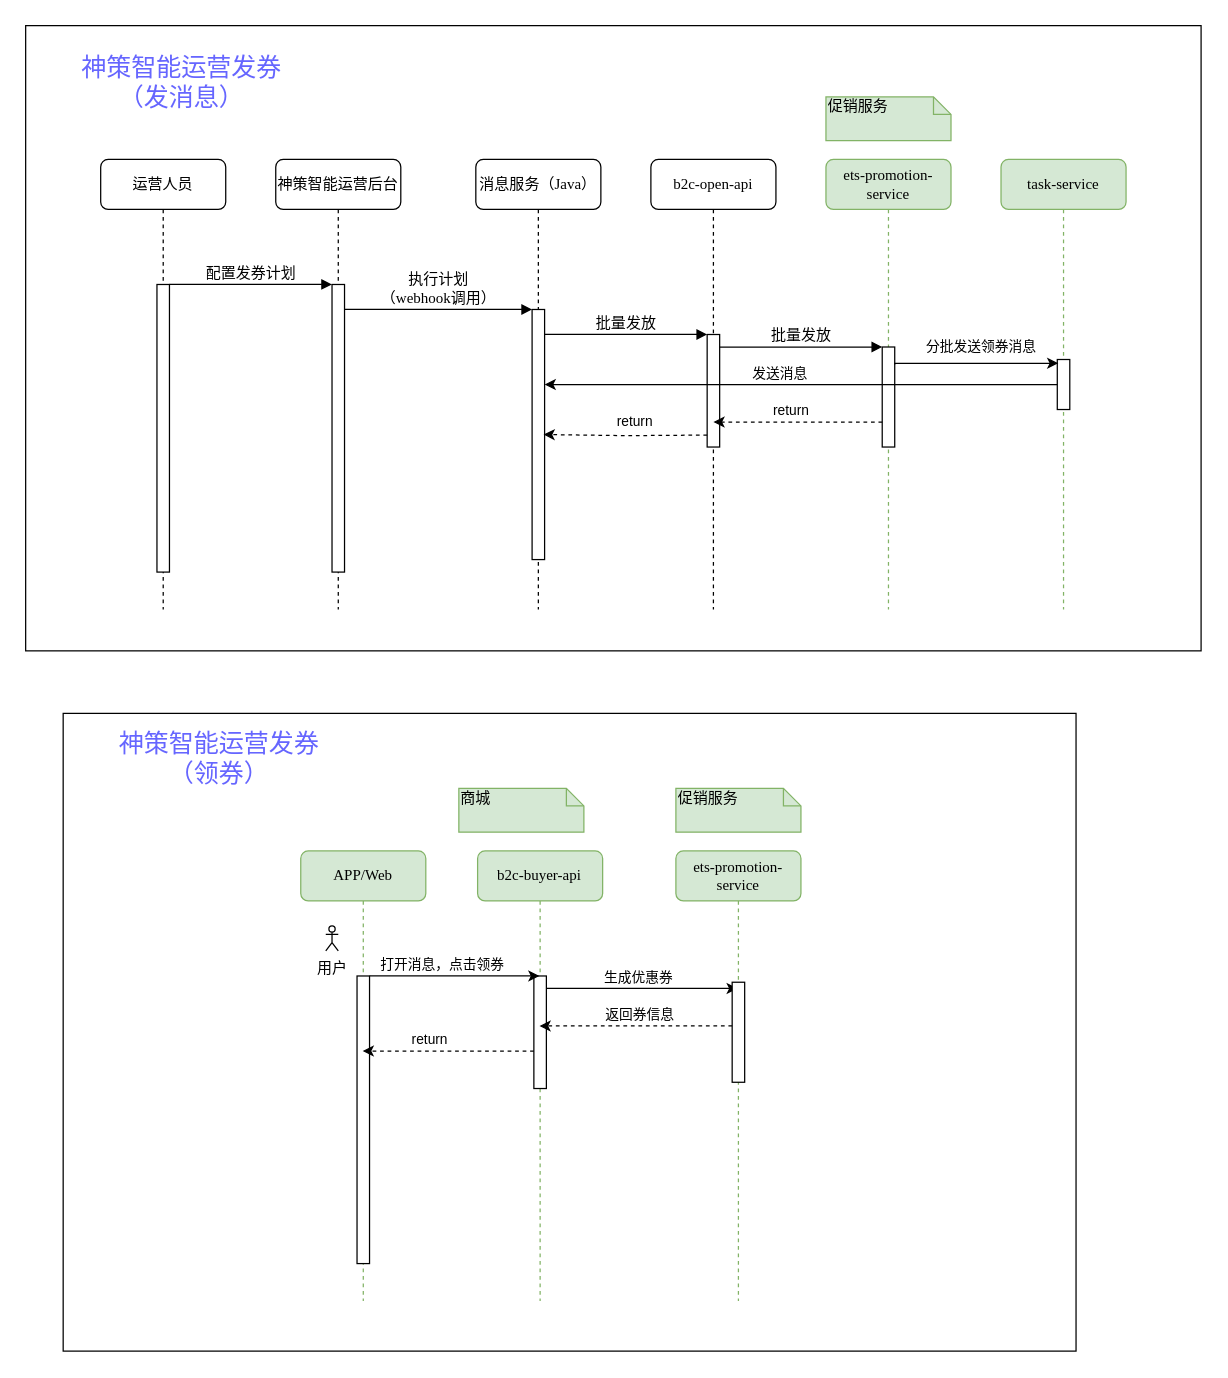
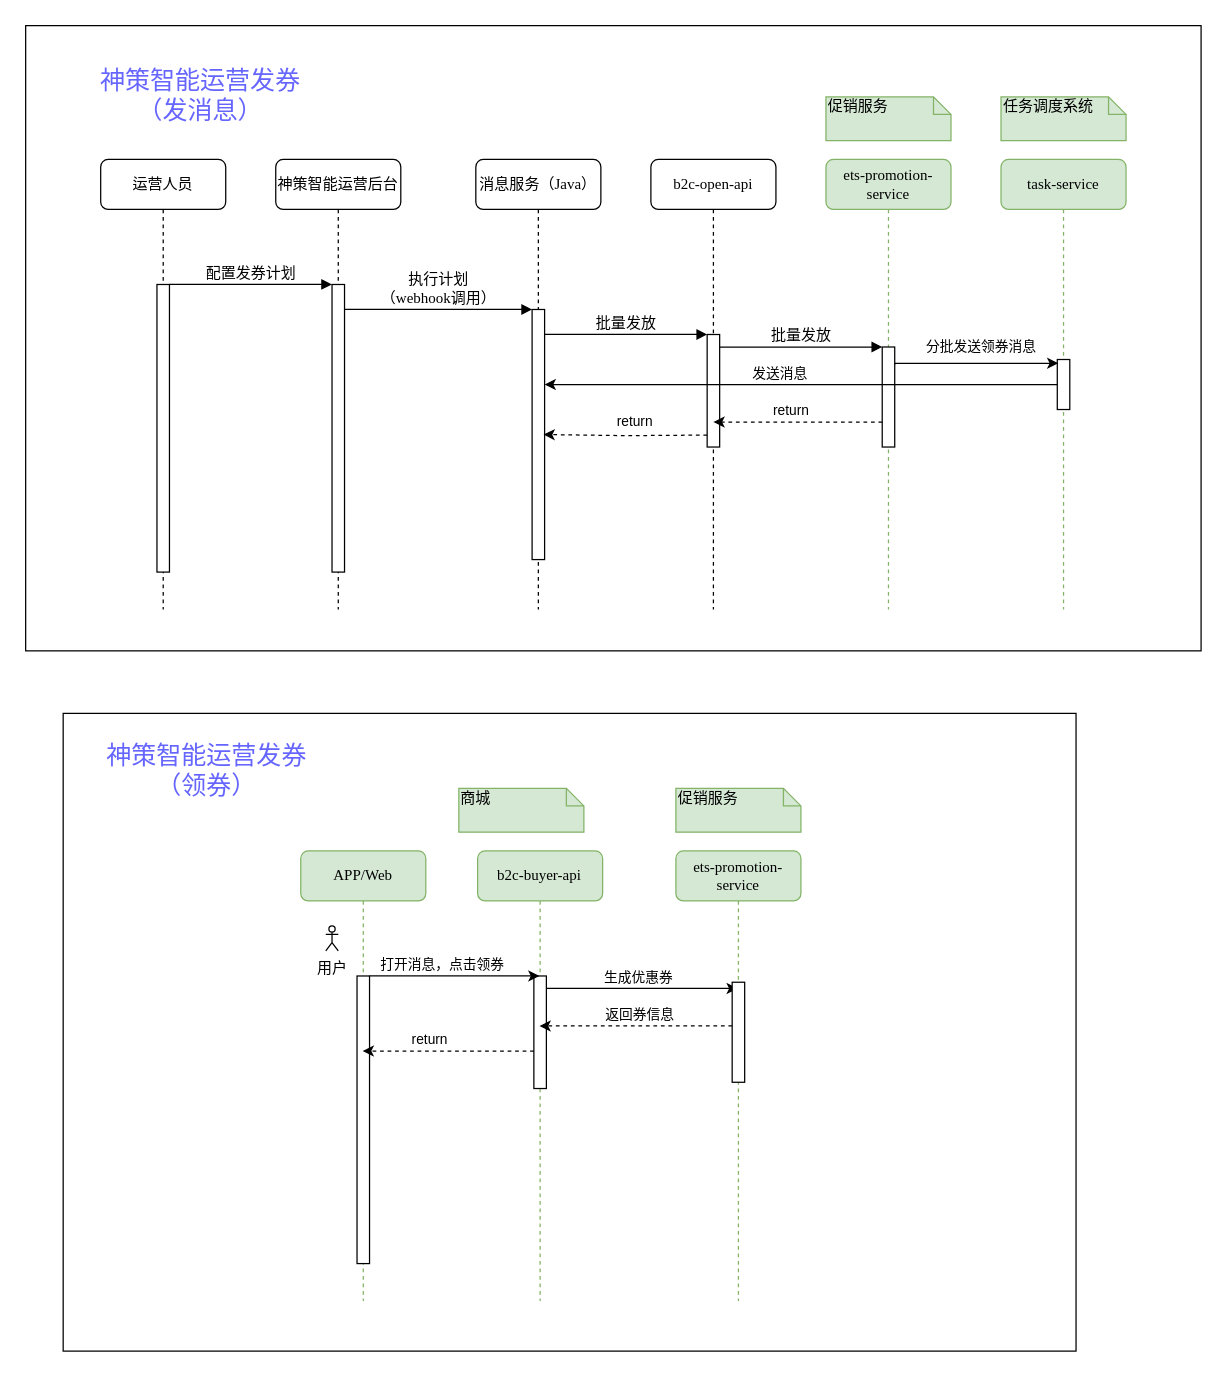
(182, 82) -> (201, 94)
none -> (1063, 119)
(219, 757) -> (207, 769)
